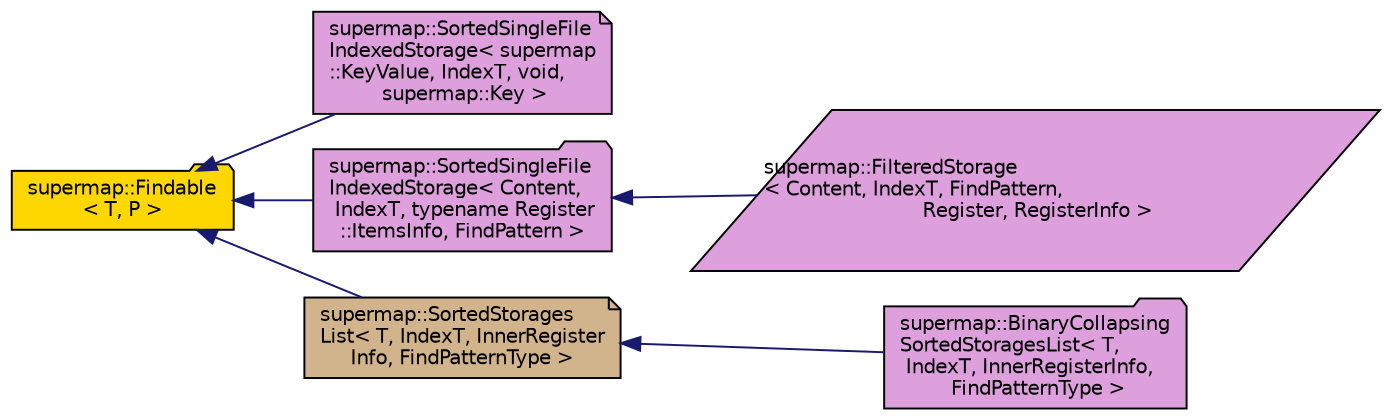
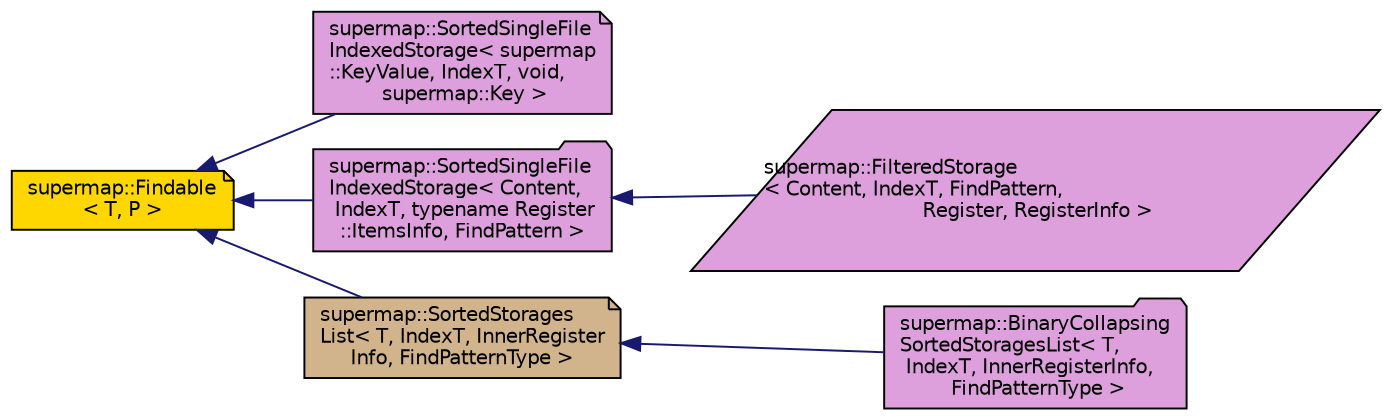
(123, 200) -> (123, 200)
